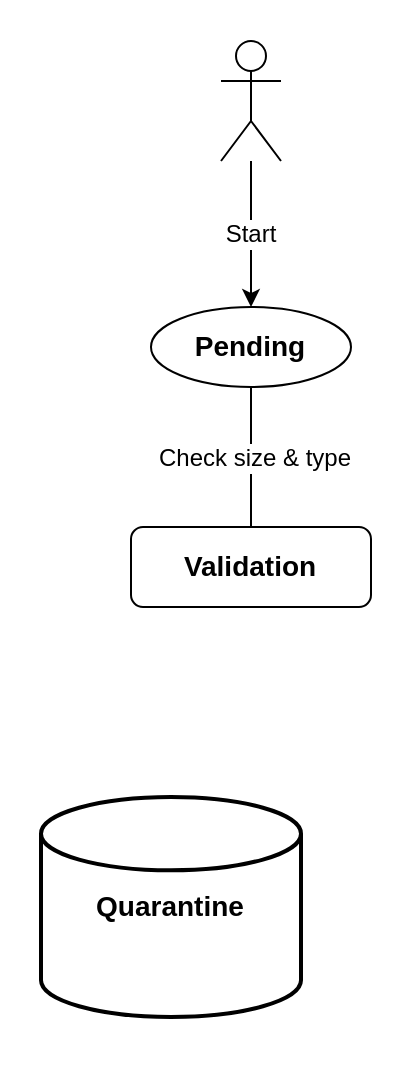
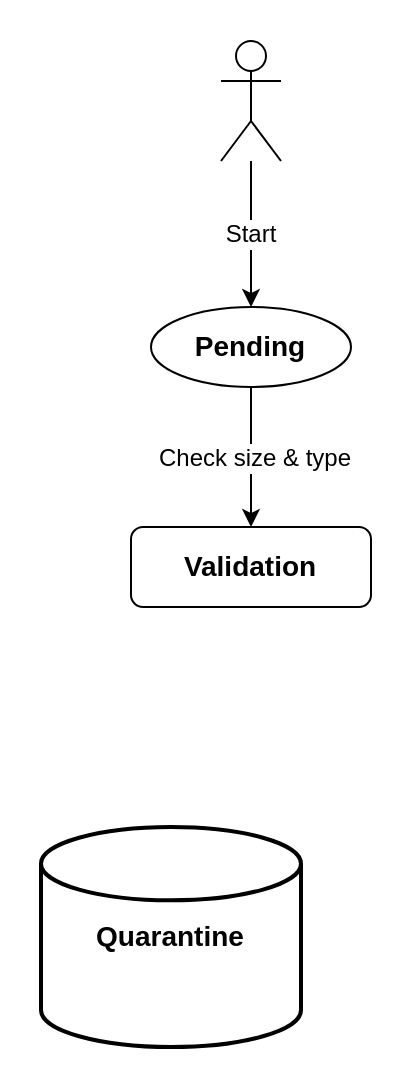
(251, 517) -> (251, 512)
(171, 907) -> (171, 937)
